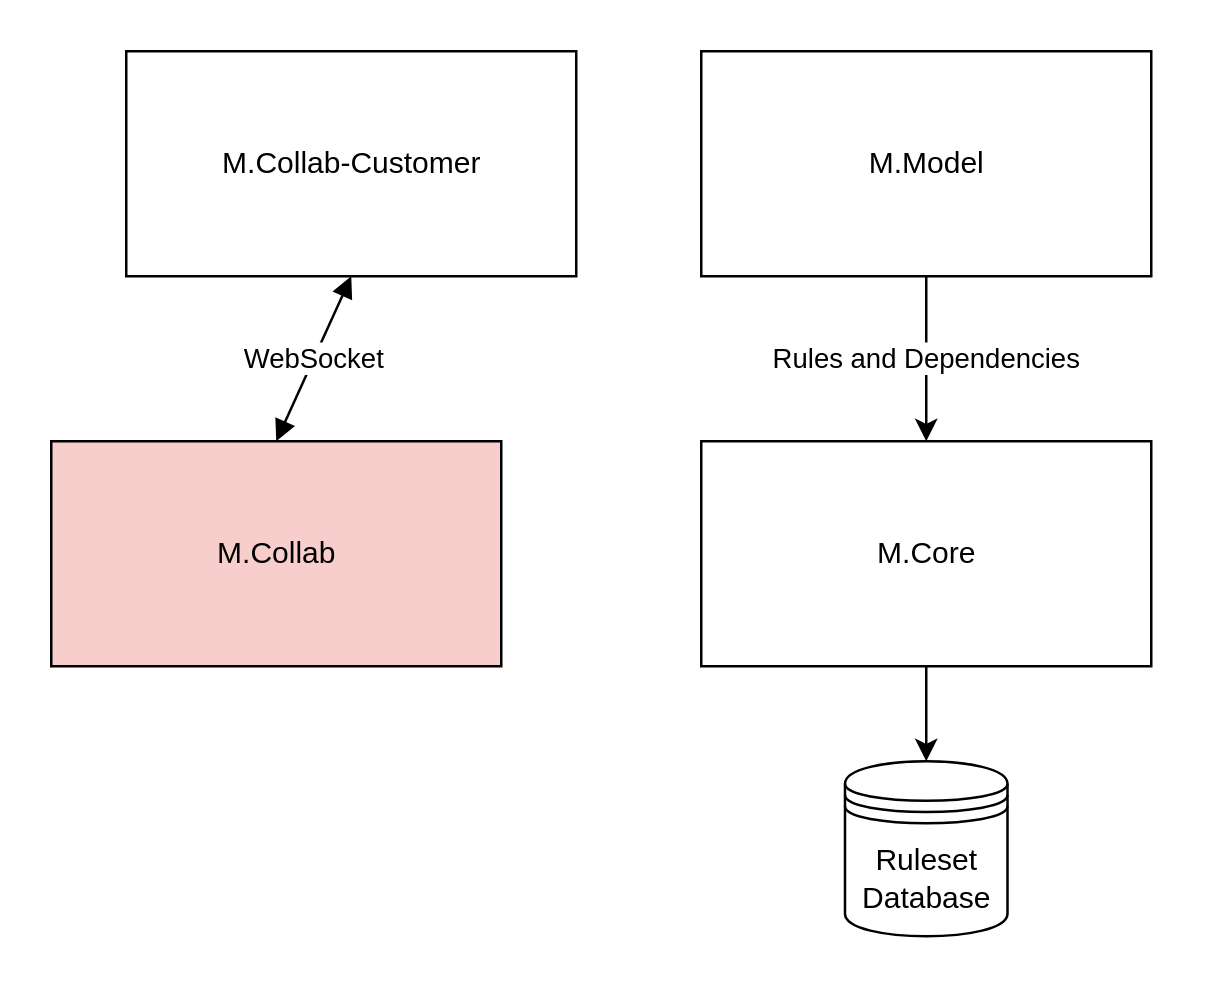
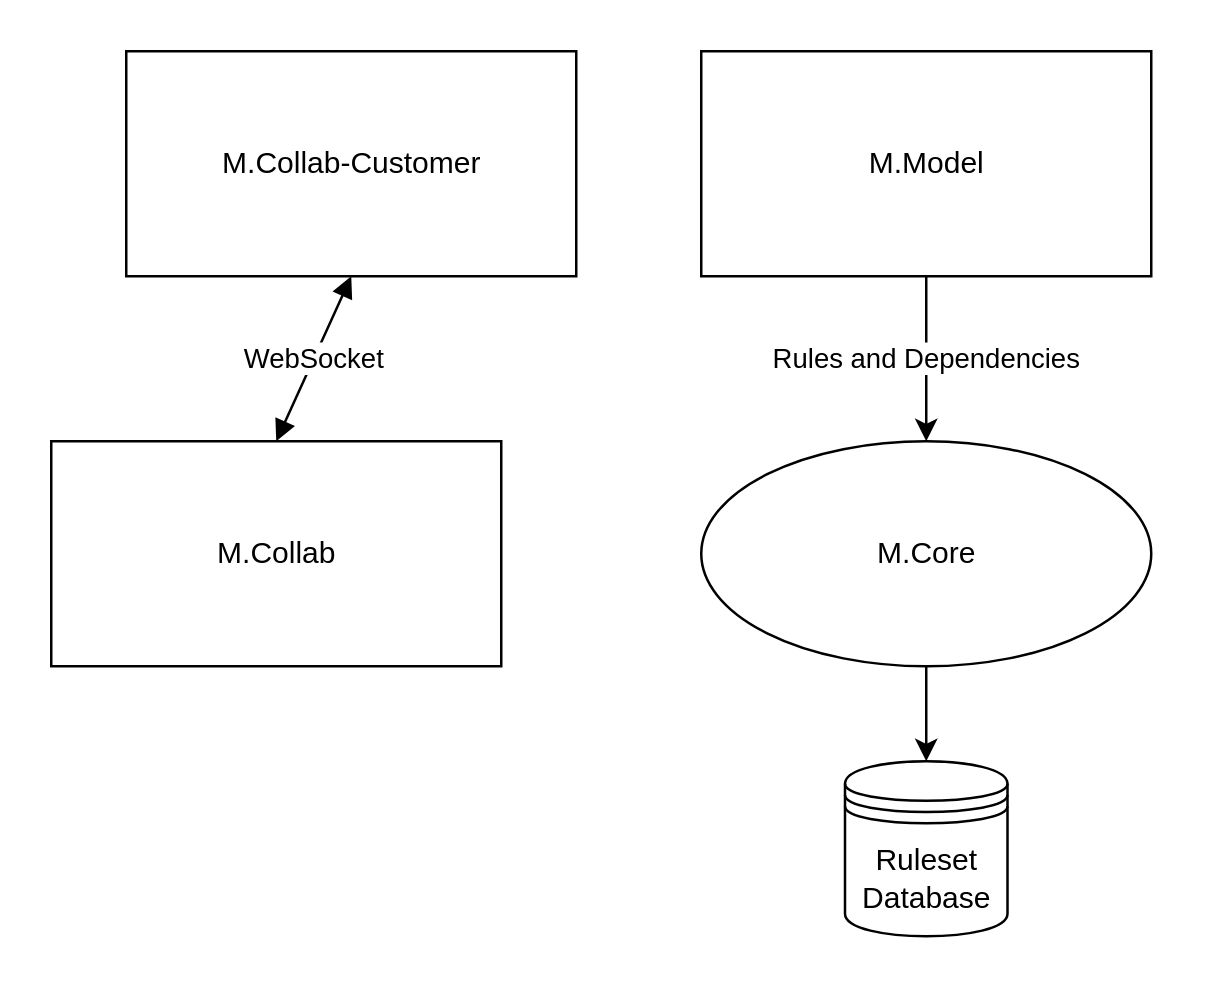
(276, 554) -> (276, 554)
(926, 554) -> (926, 554)
